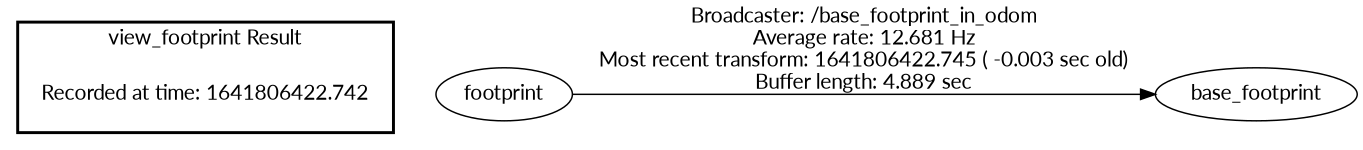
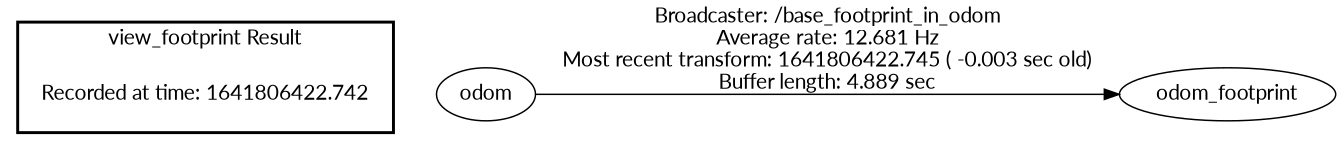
(504, 94) -> (486, 94)
(1256, 94) -> (1228, 94)
